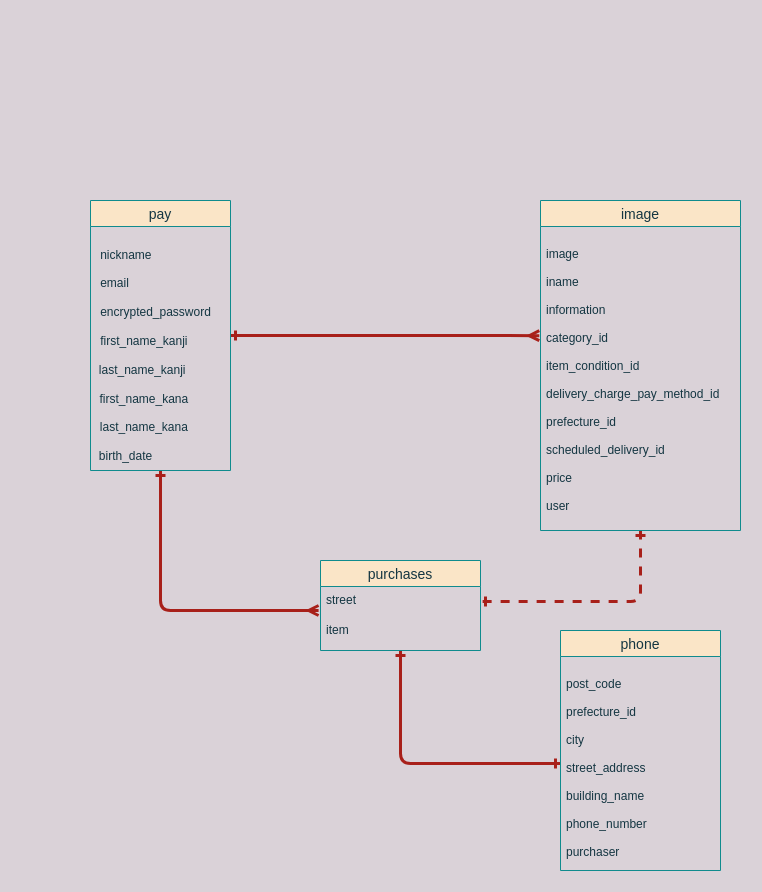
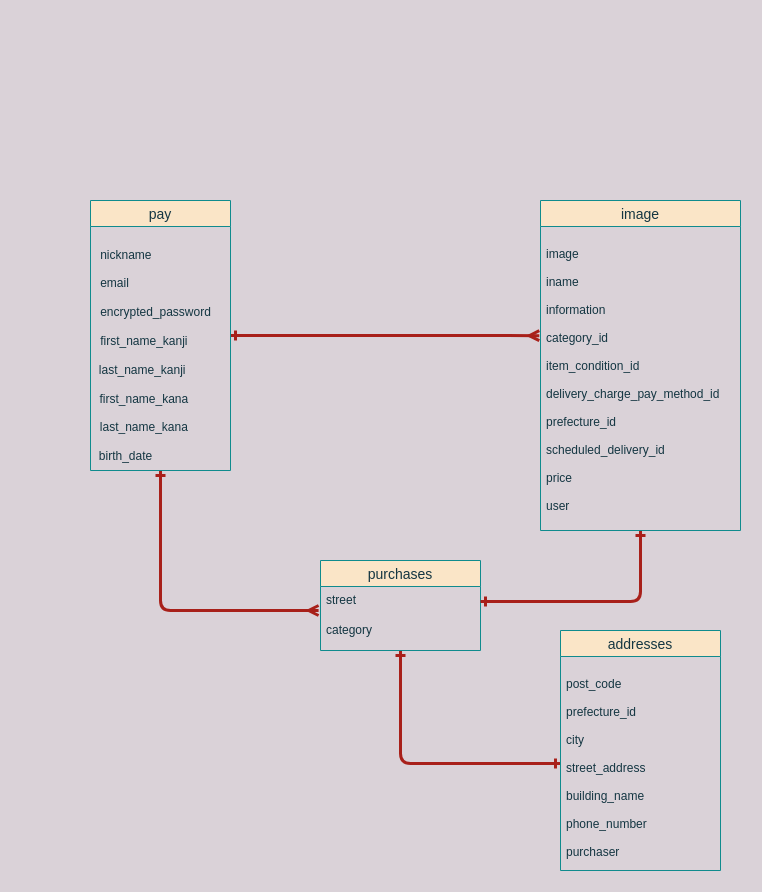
(589, 602) -> (589, 602)
(338, 630) -> (353, 630)
(640, 644) -> (640, 644)
